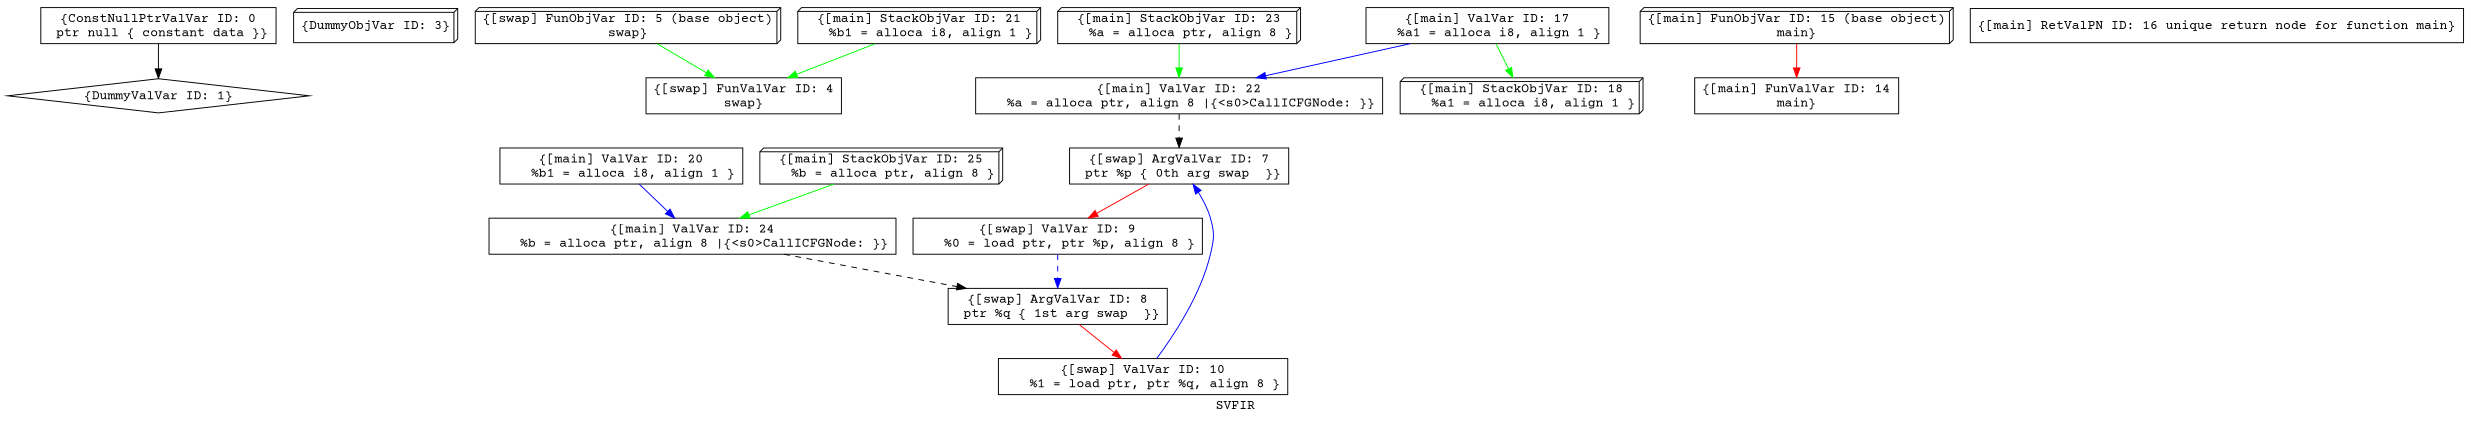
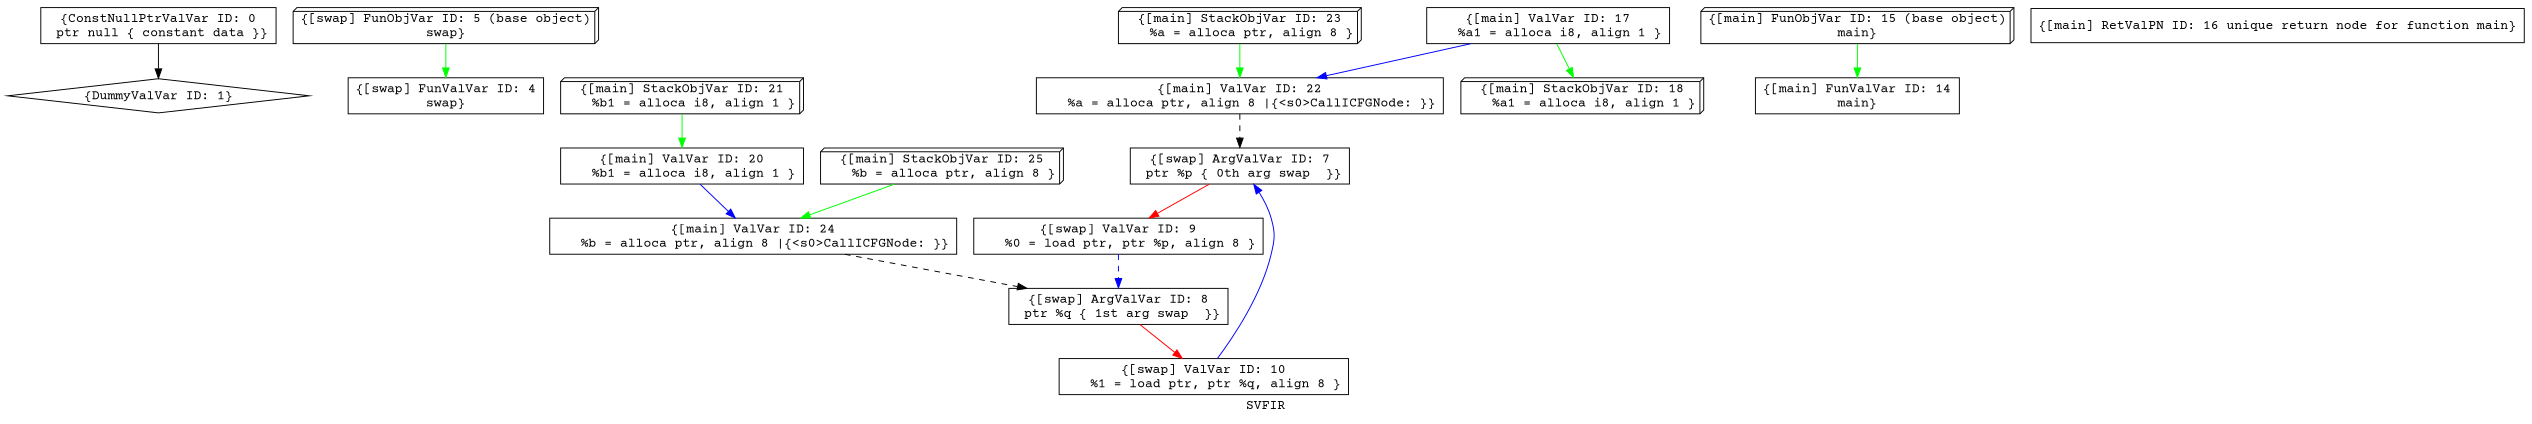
(376, 26) -> none
(1797, 56) -> (1857, 56)
(836, 59) -> (682, 126)
